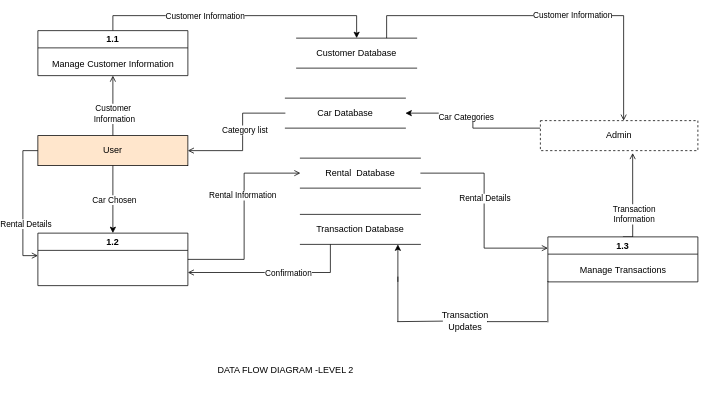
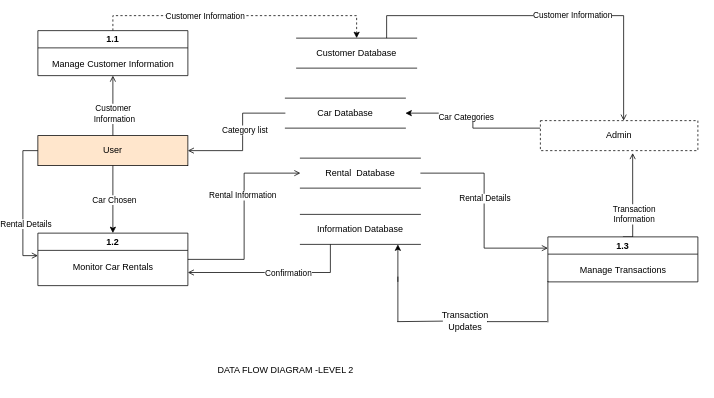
(307, 15) -> (307, 15)
(360, 229) -> (360, 229)
none -> (113, 267)
